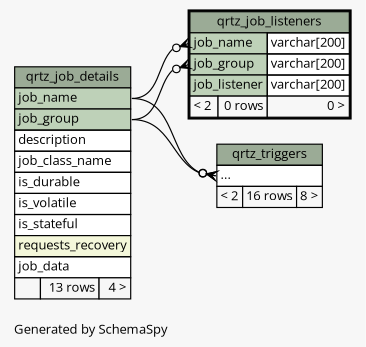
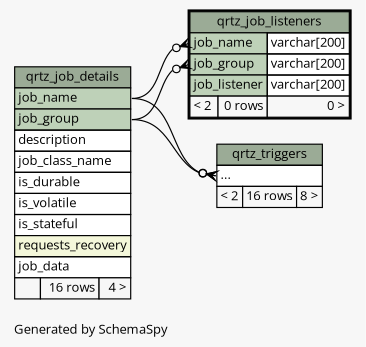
(72, 288) -> (72, 288)
